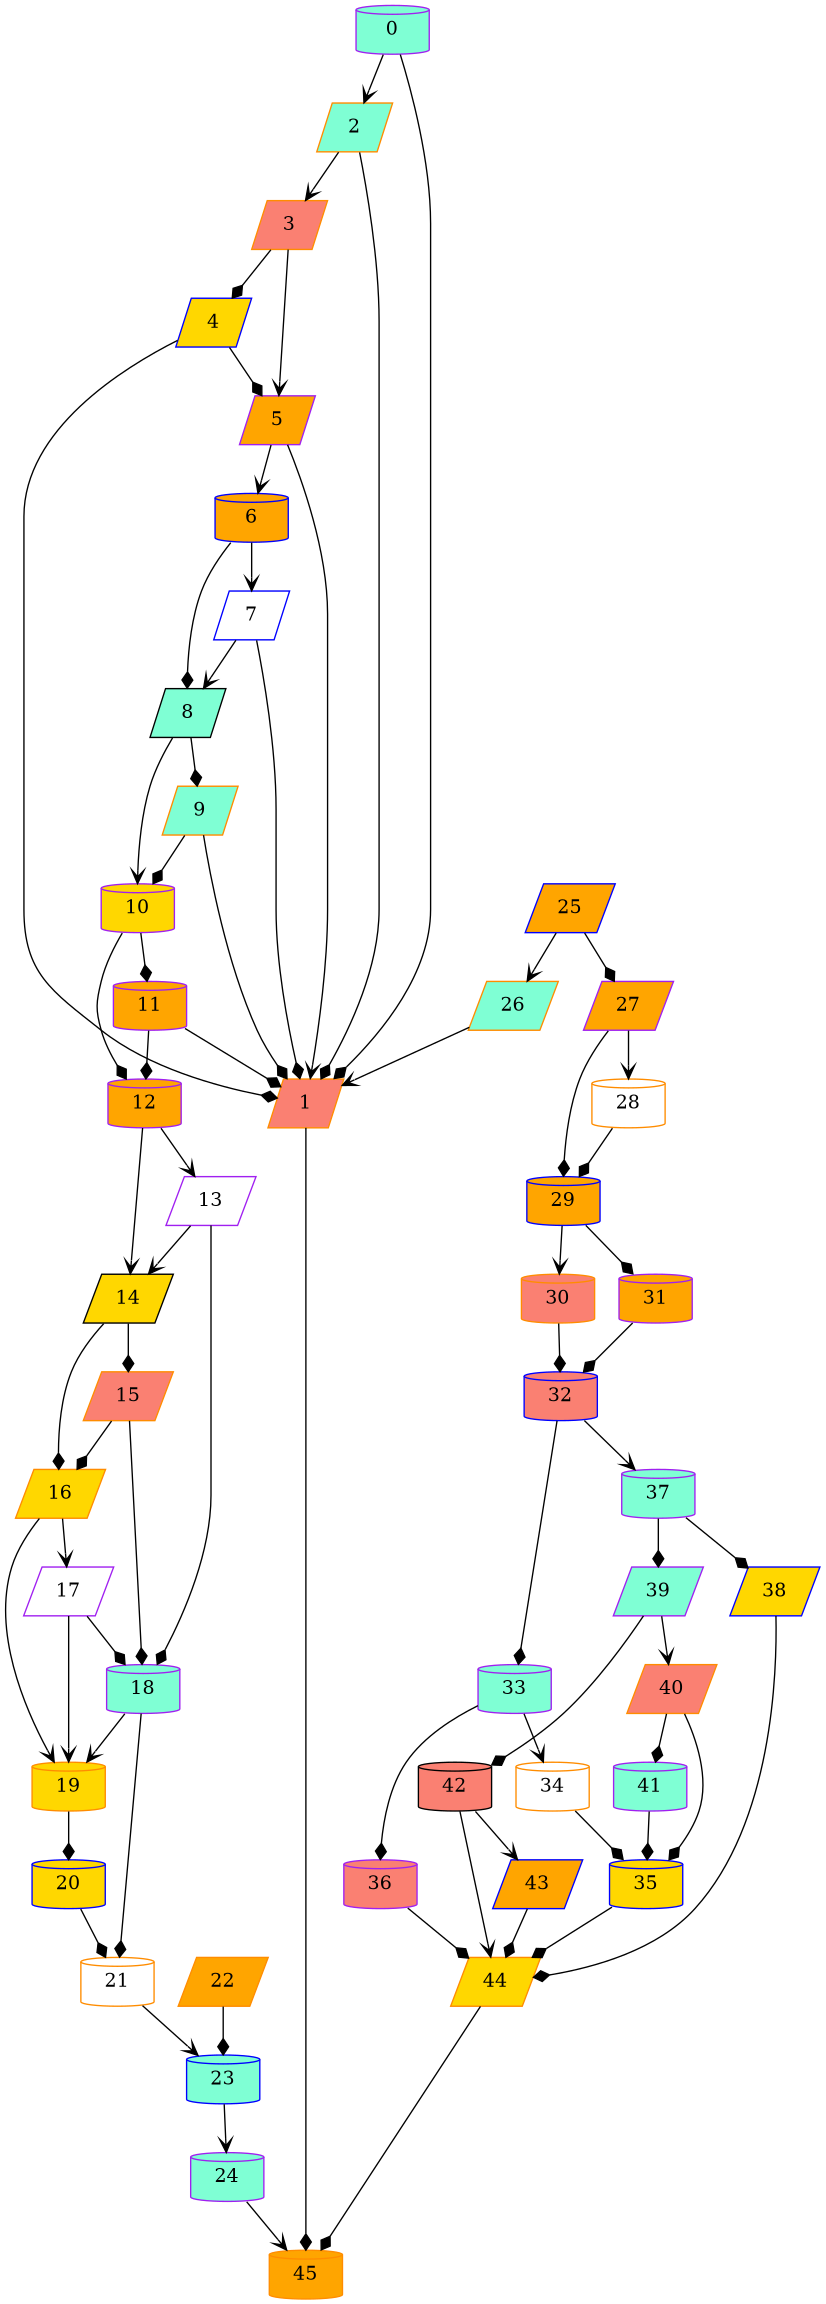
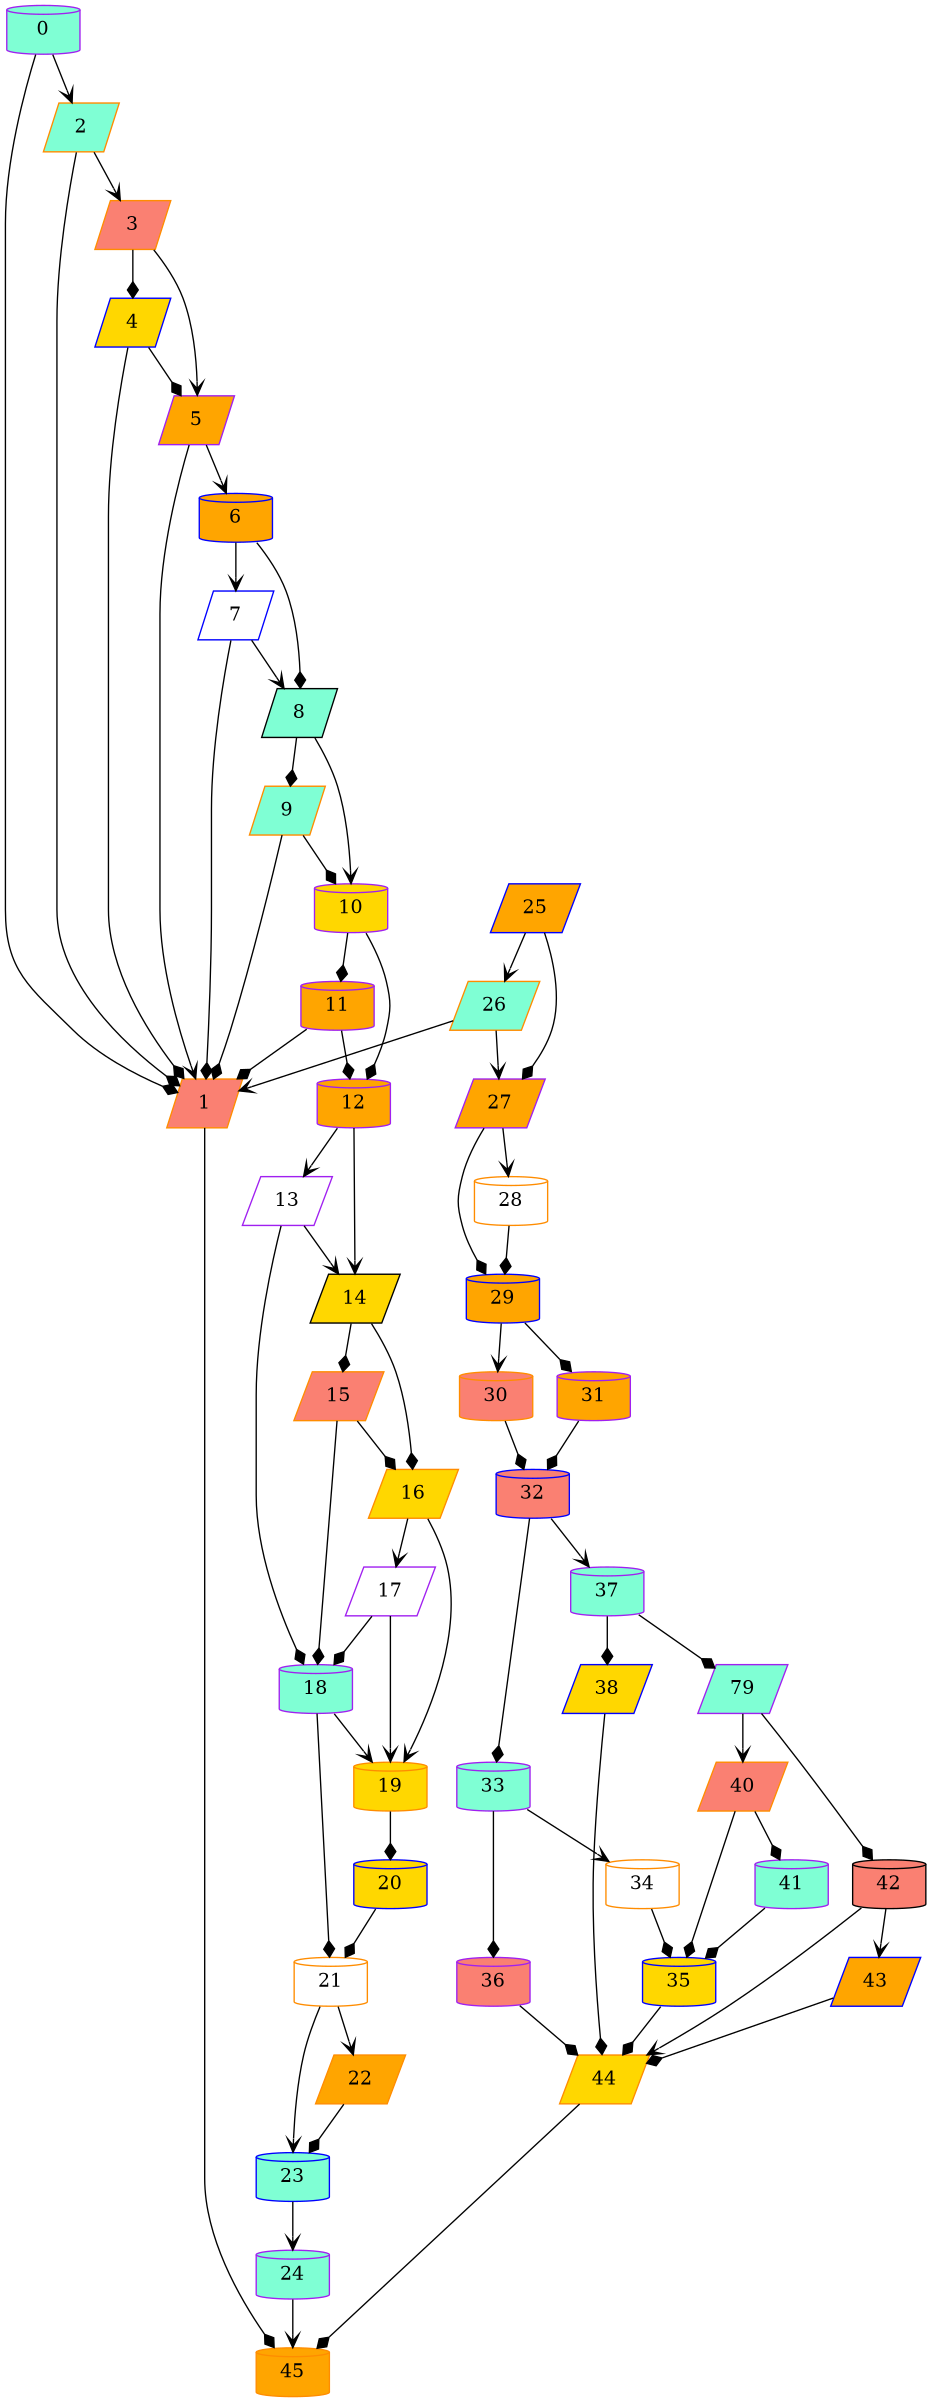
none -> (497, 1048)
(658, 1591) -> (743, 1689)
none -> (344, 2024)
